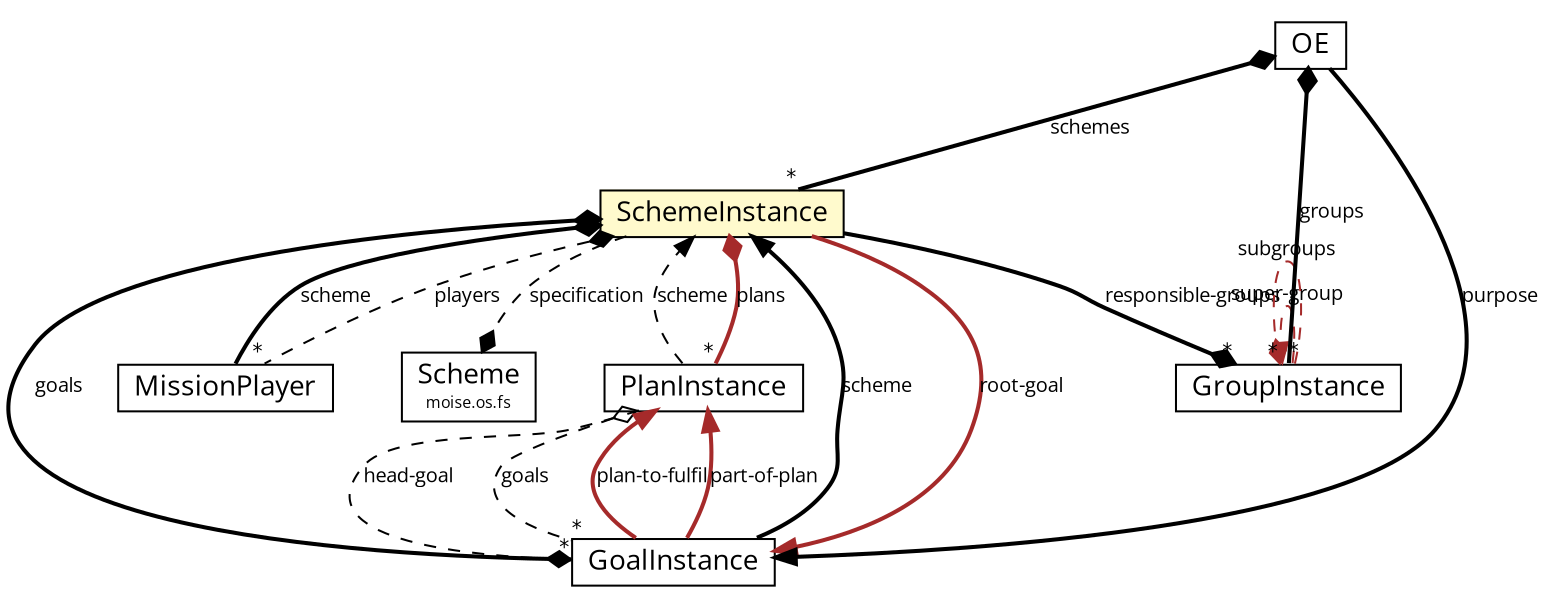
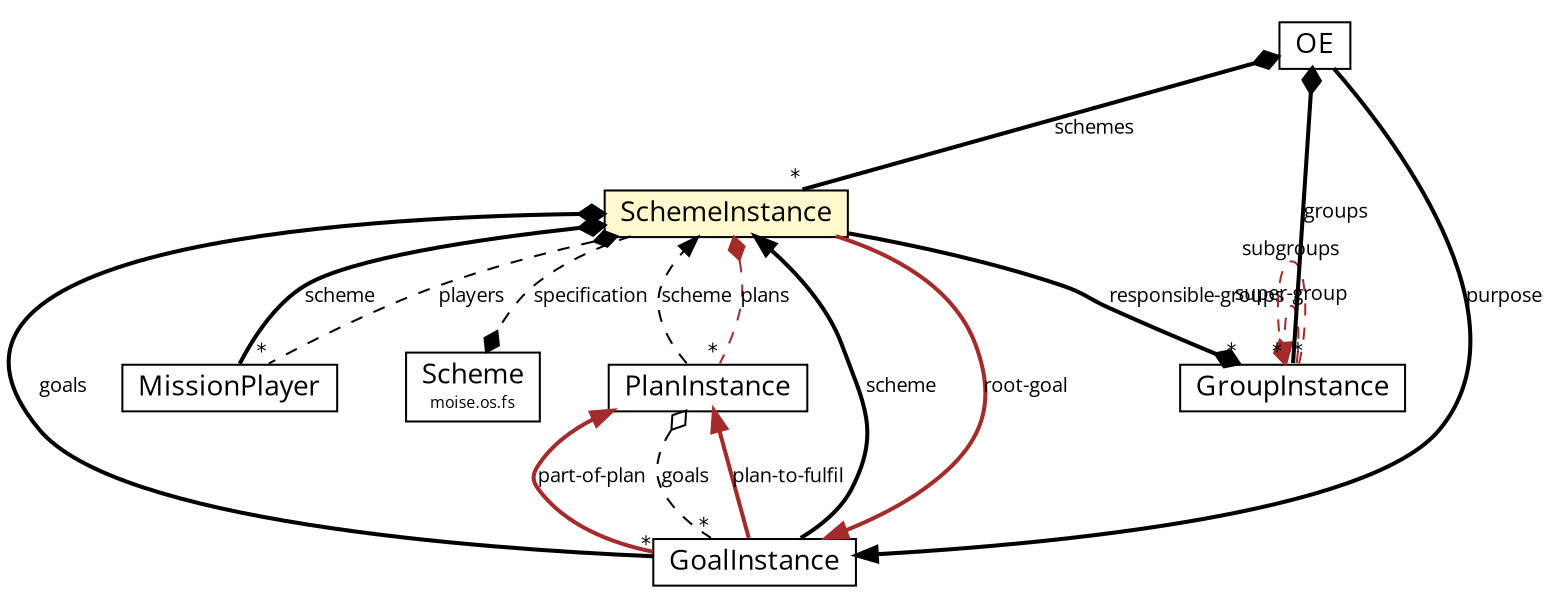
(735, 314) -> (739, 314)
(377, 456) -> none
